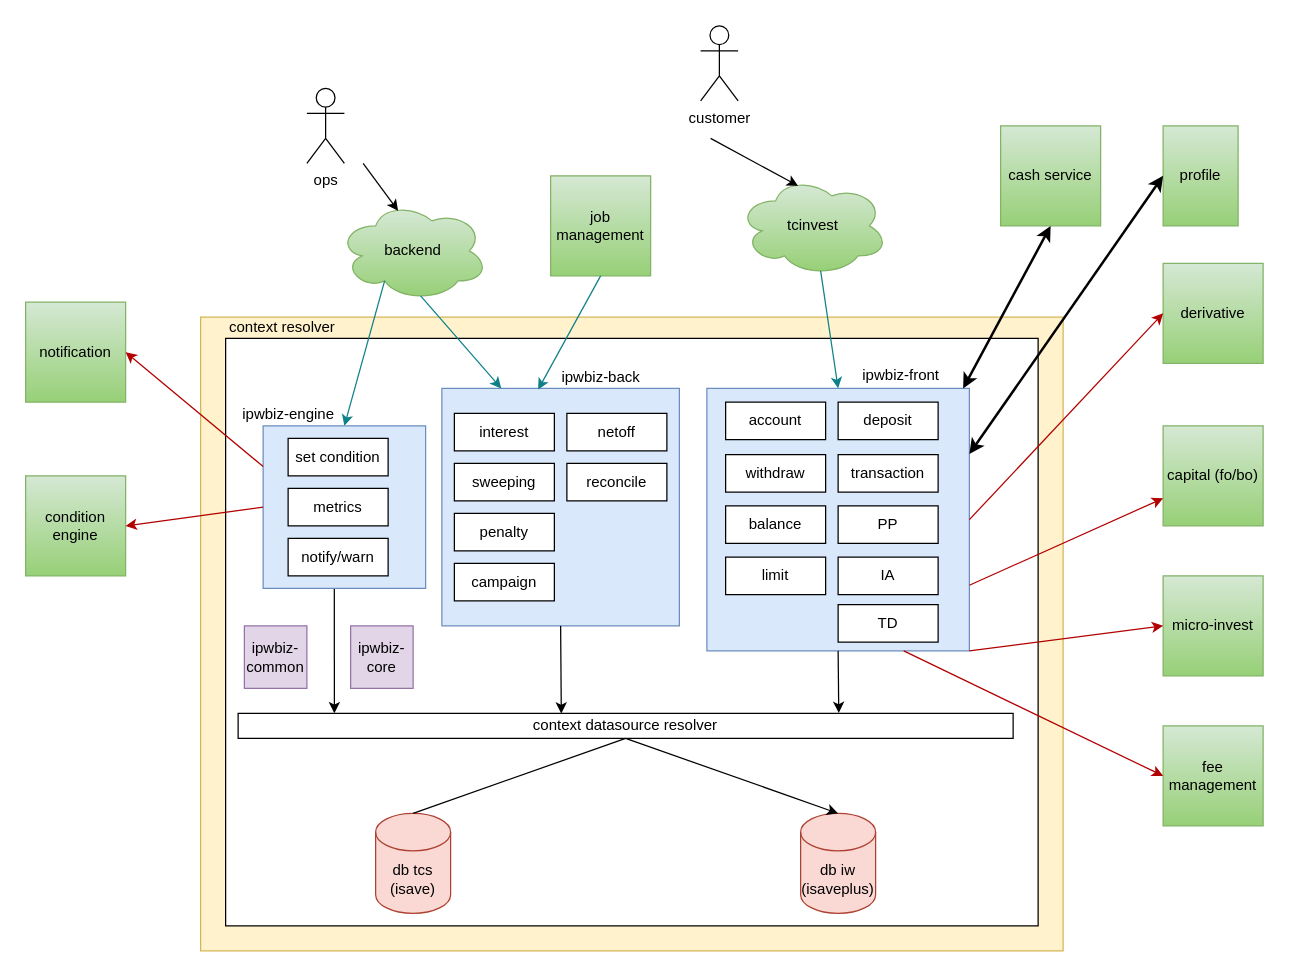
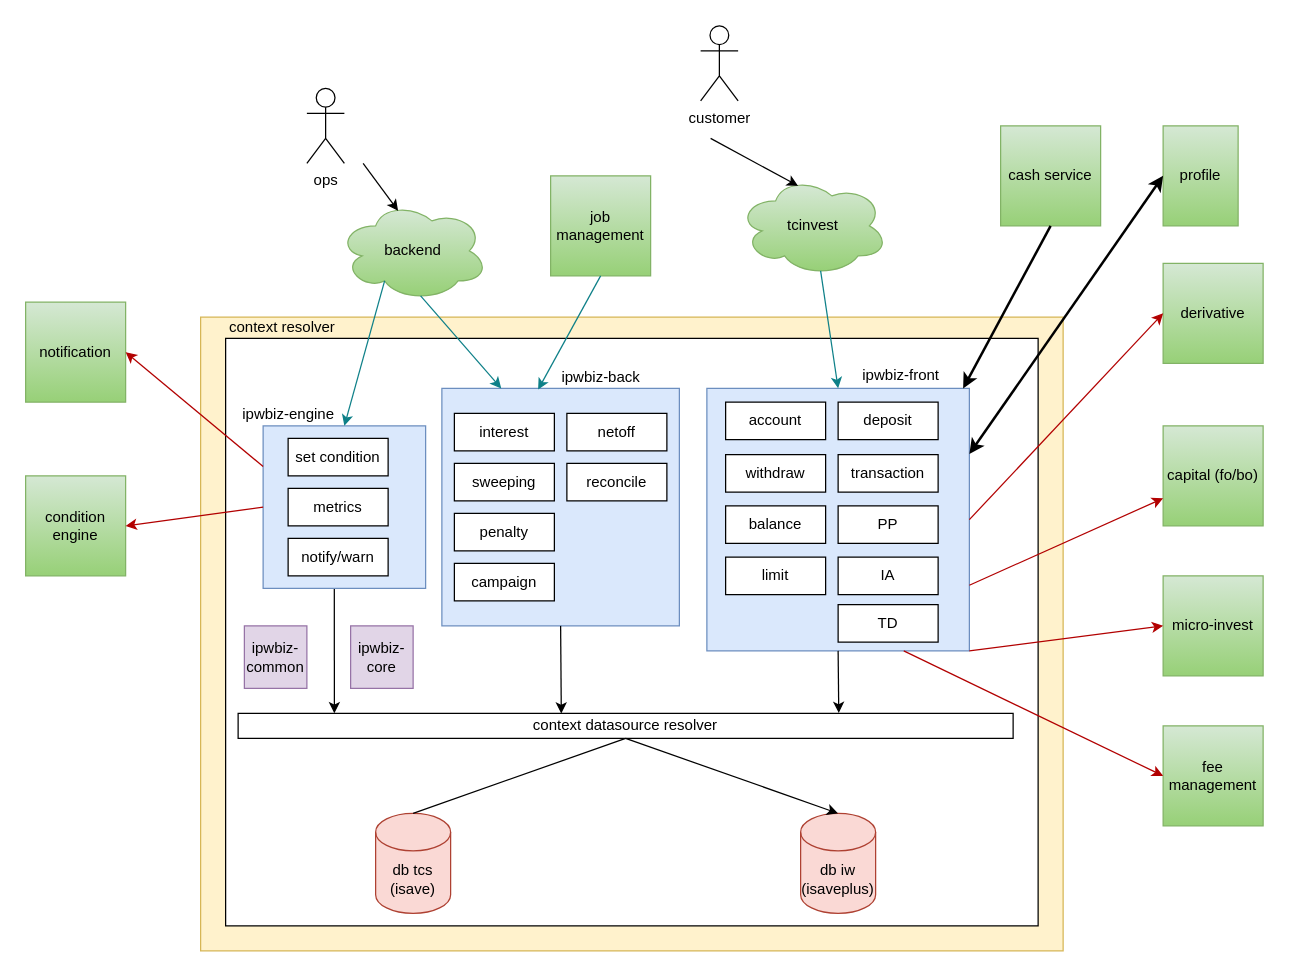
(1045, 236) -> (1047, 233)
